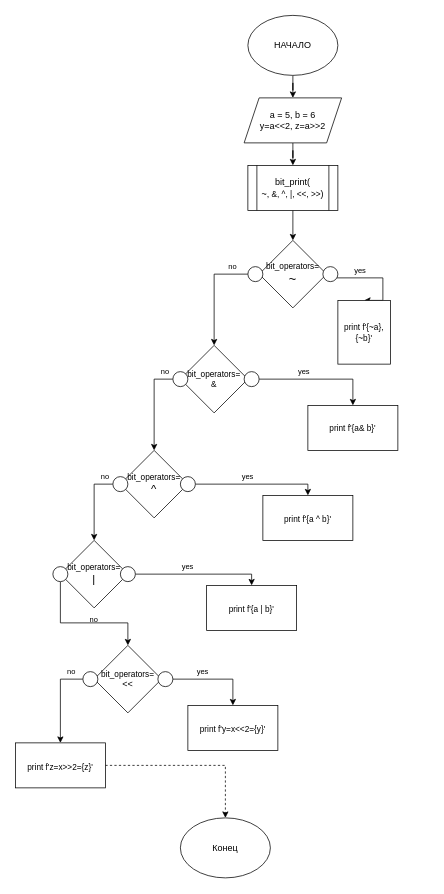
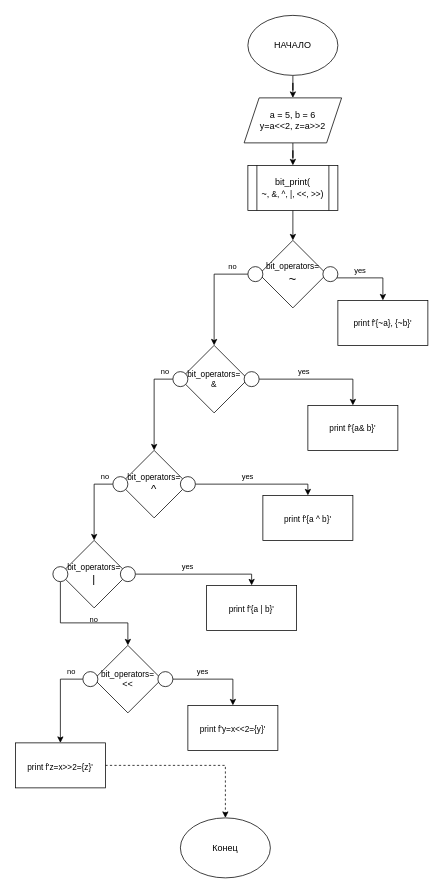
(364, 332) -> (383, 323)
